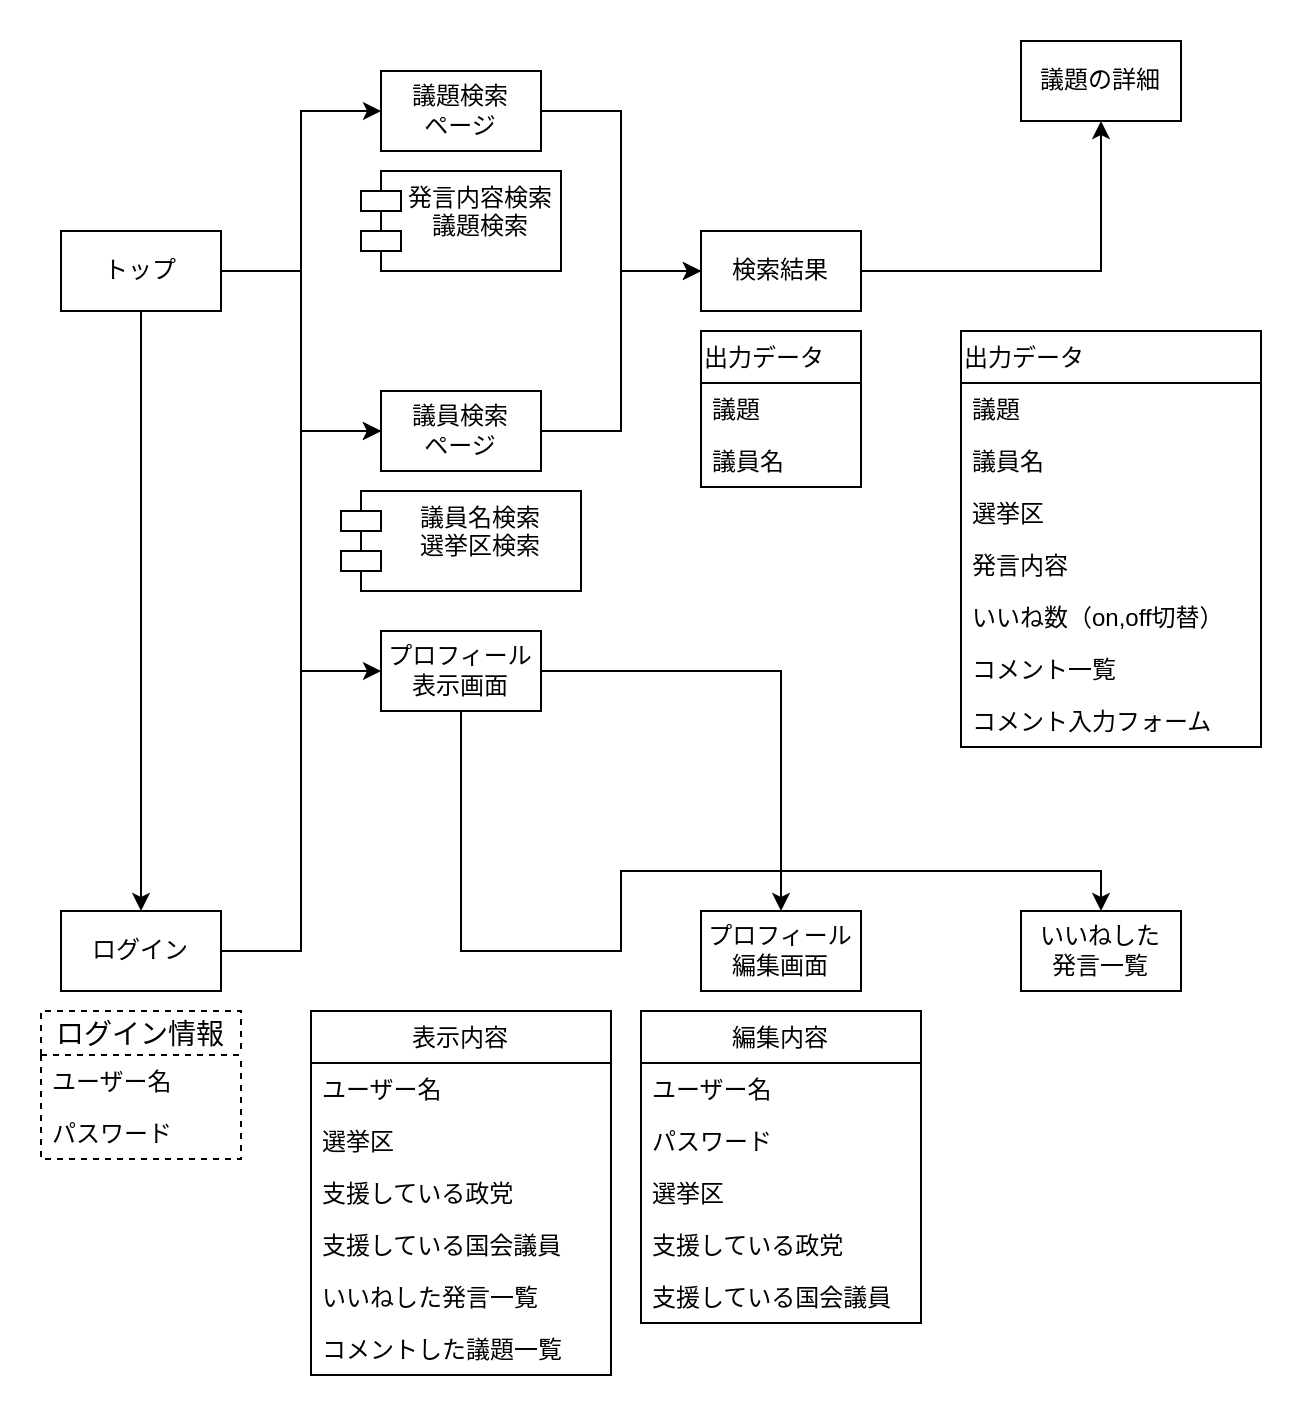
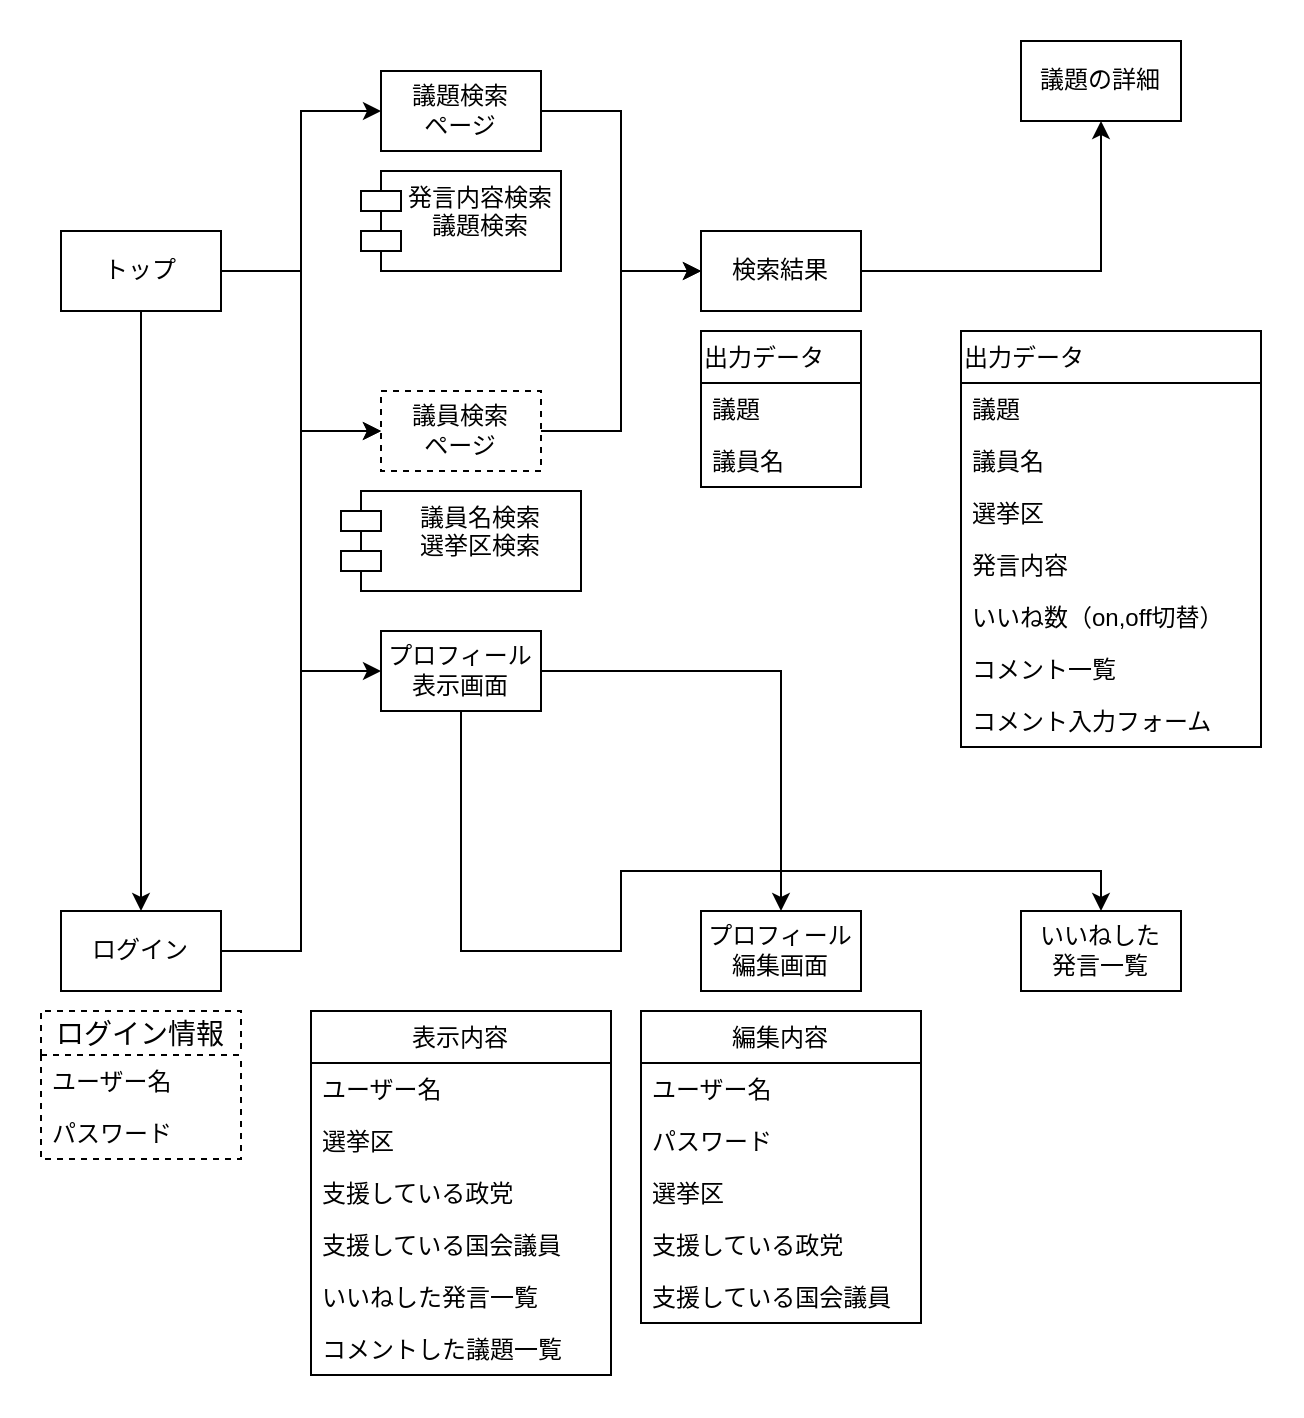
(461, 431) -> (461, 431)
